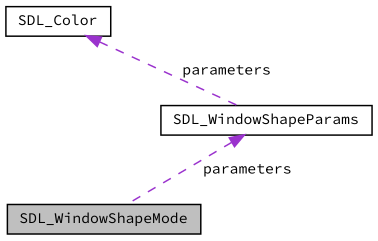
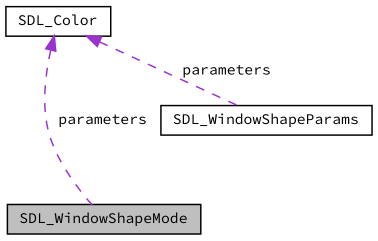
(179, 174) -> (49, 134)
